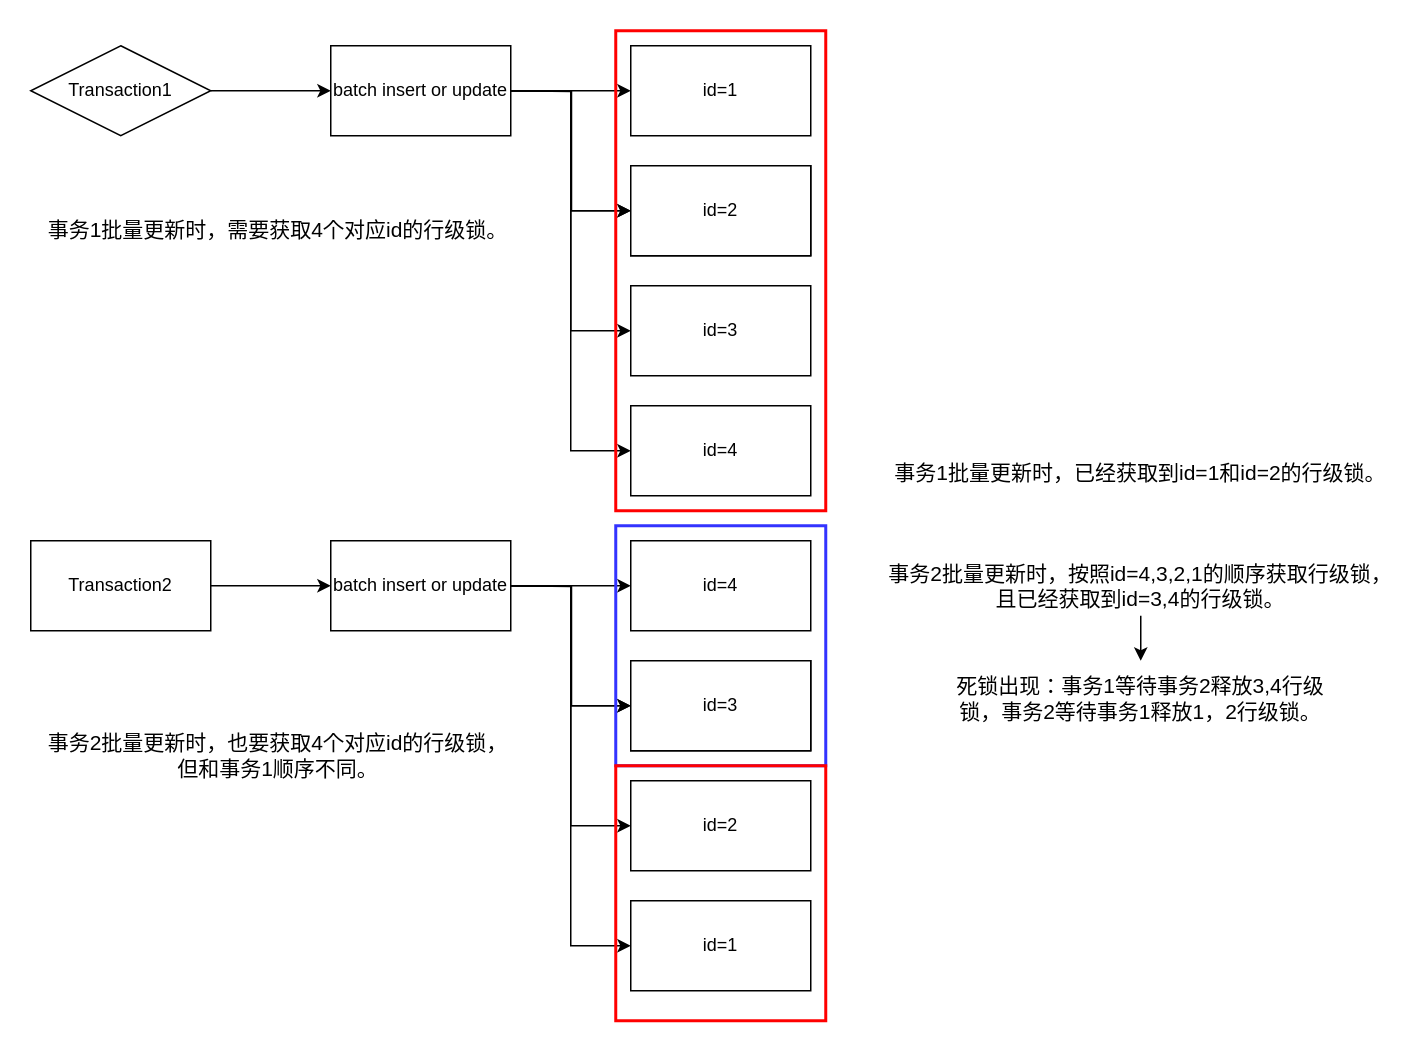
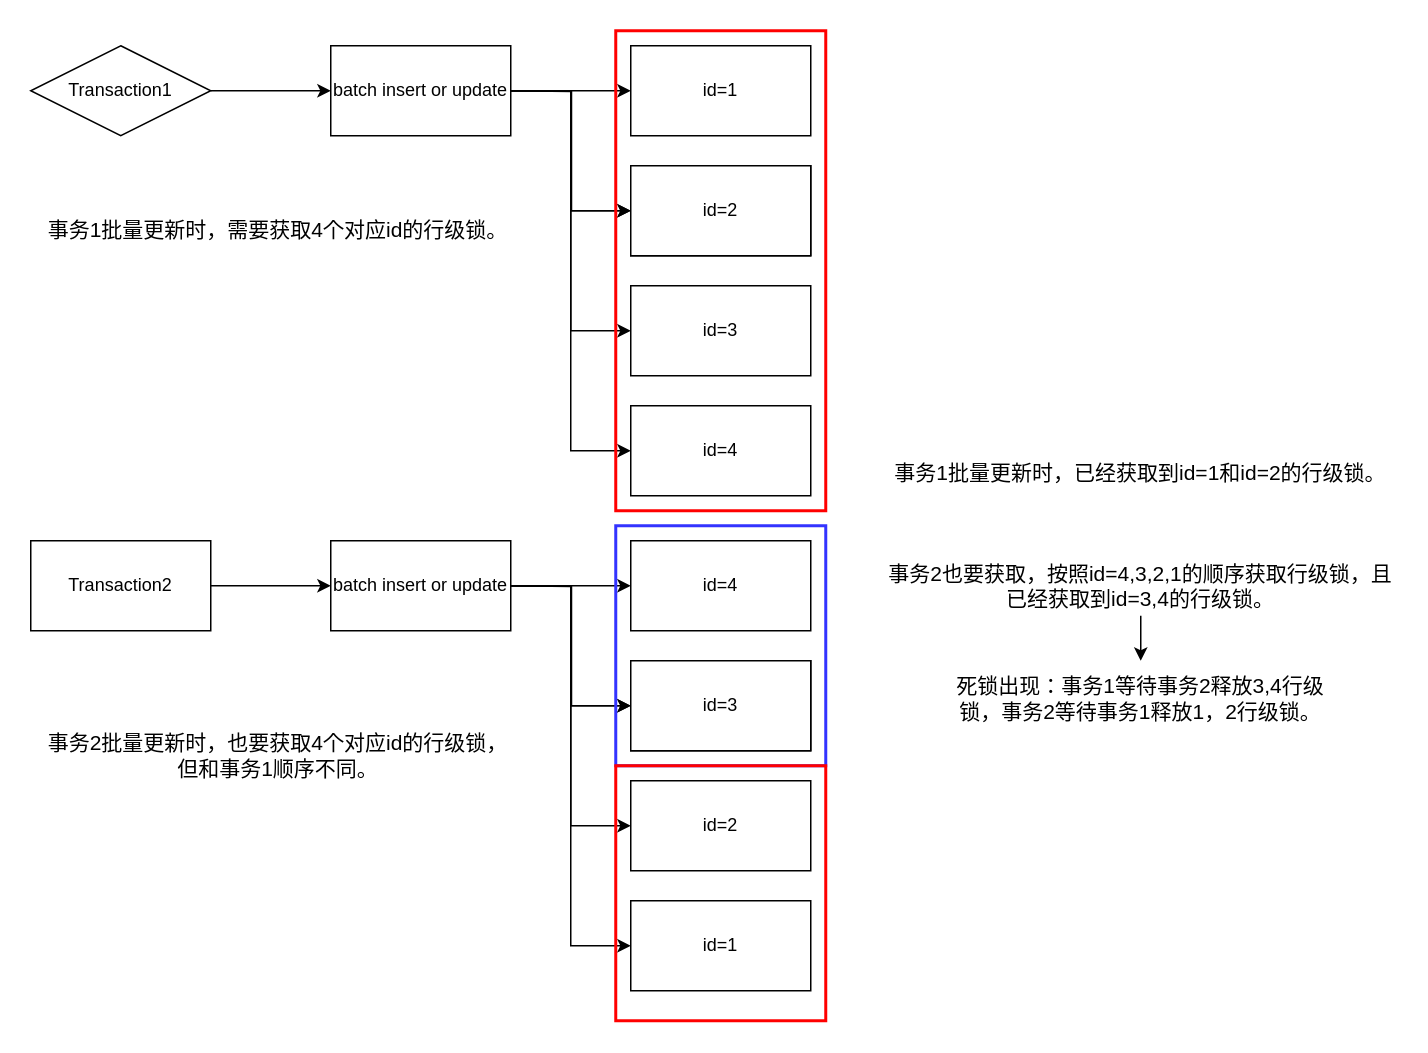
(1141, 586) -> (1141, 586)
